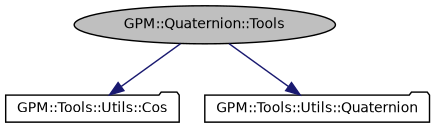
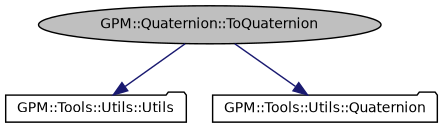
(205, 25) -> (210, 25)
(92, 109) -> (96, 109)
